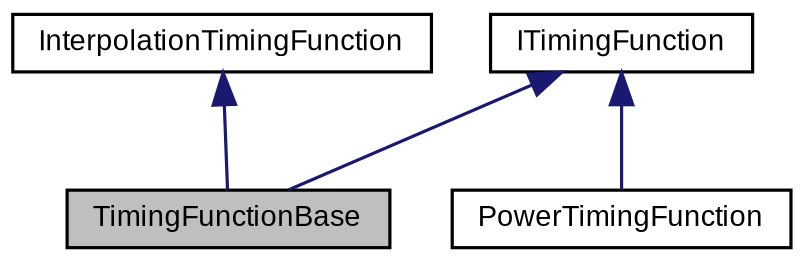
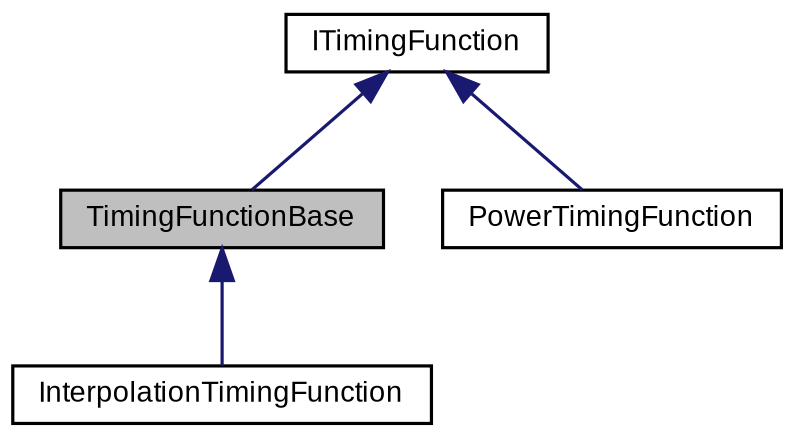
(226, 147) -> (222, 323)
